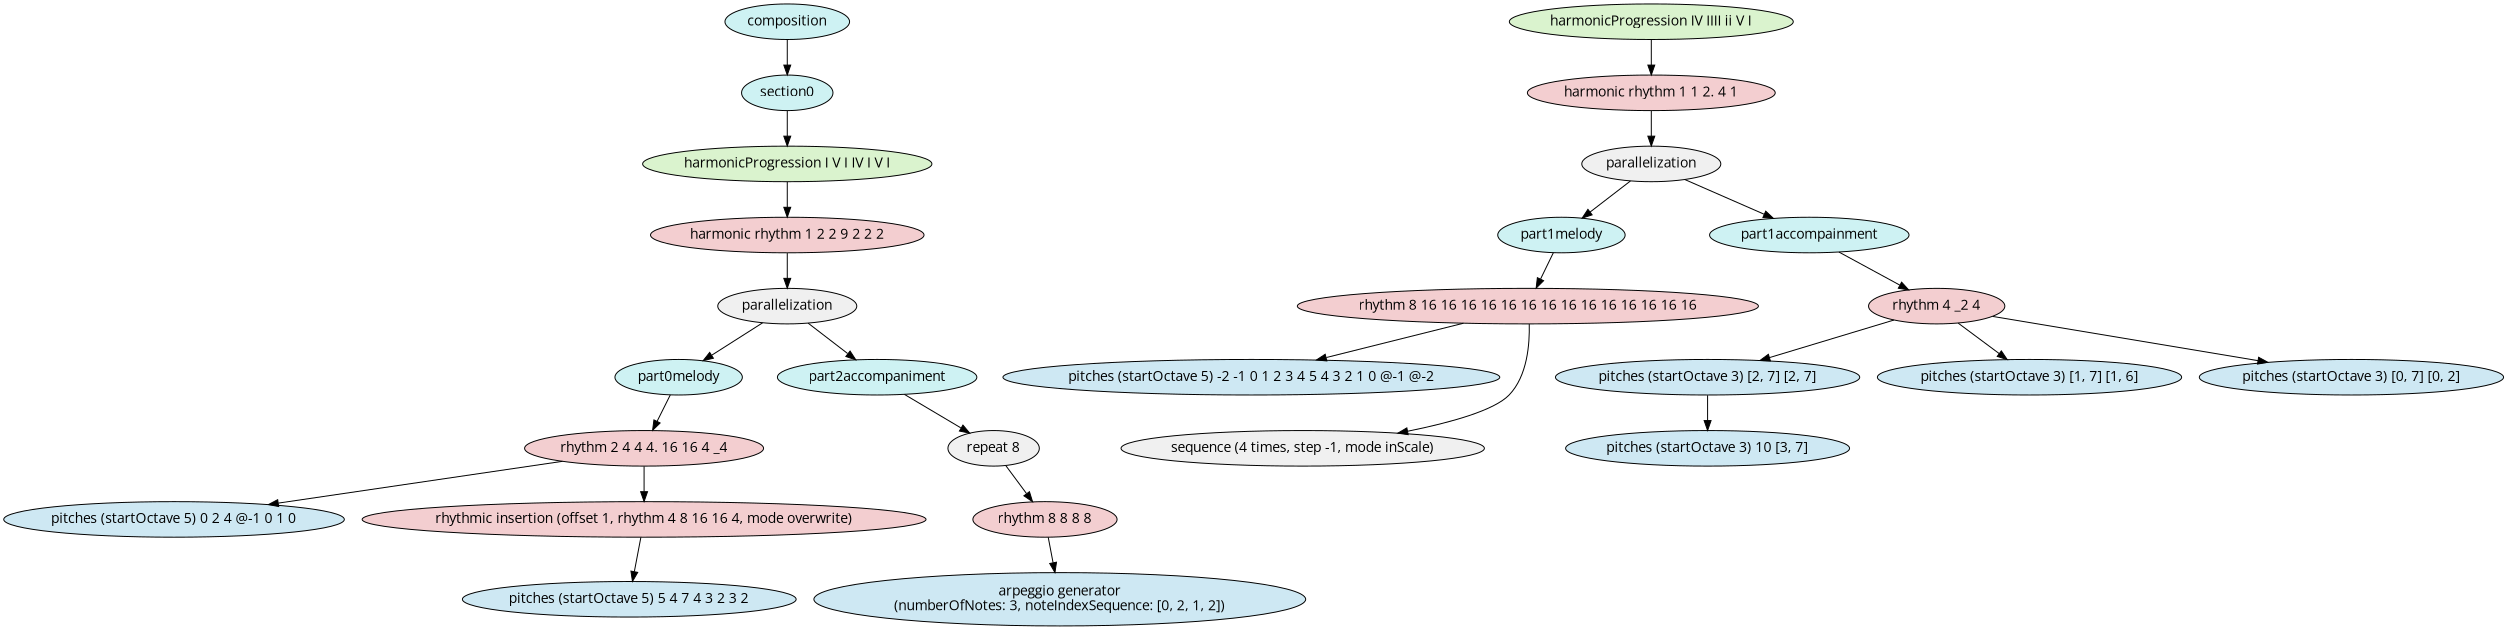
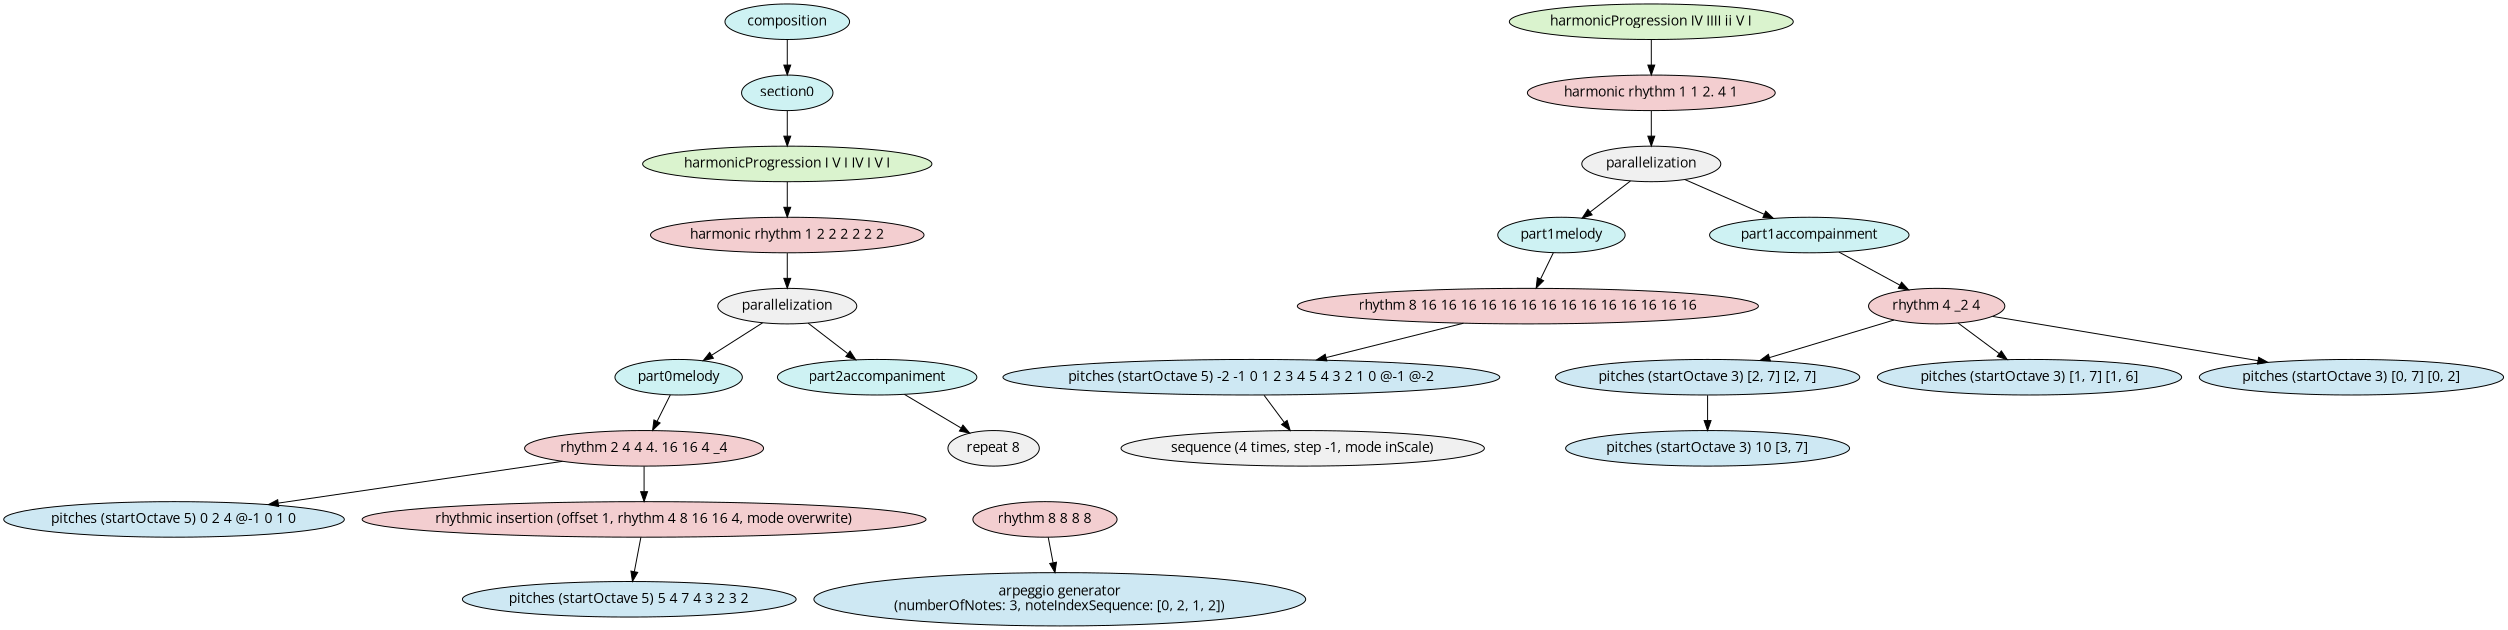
(787, 235) -> (787, 235)
(1496, 405) -> (1274, 409)
(1016, 480) -> none
